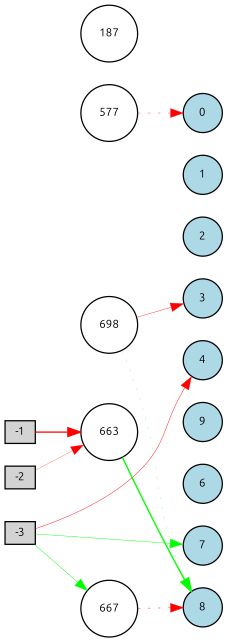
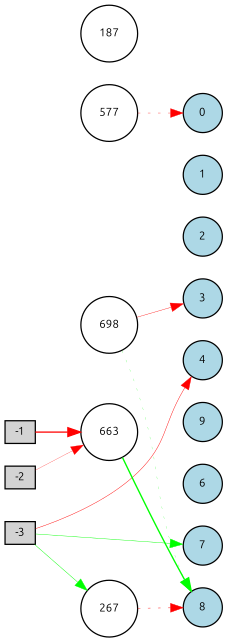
(109, 609) -> (109, 609)
